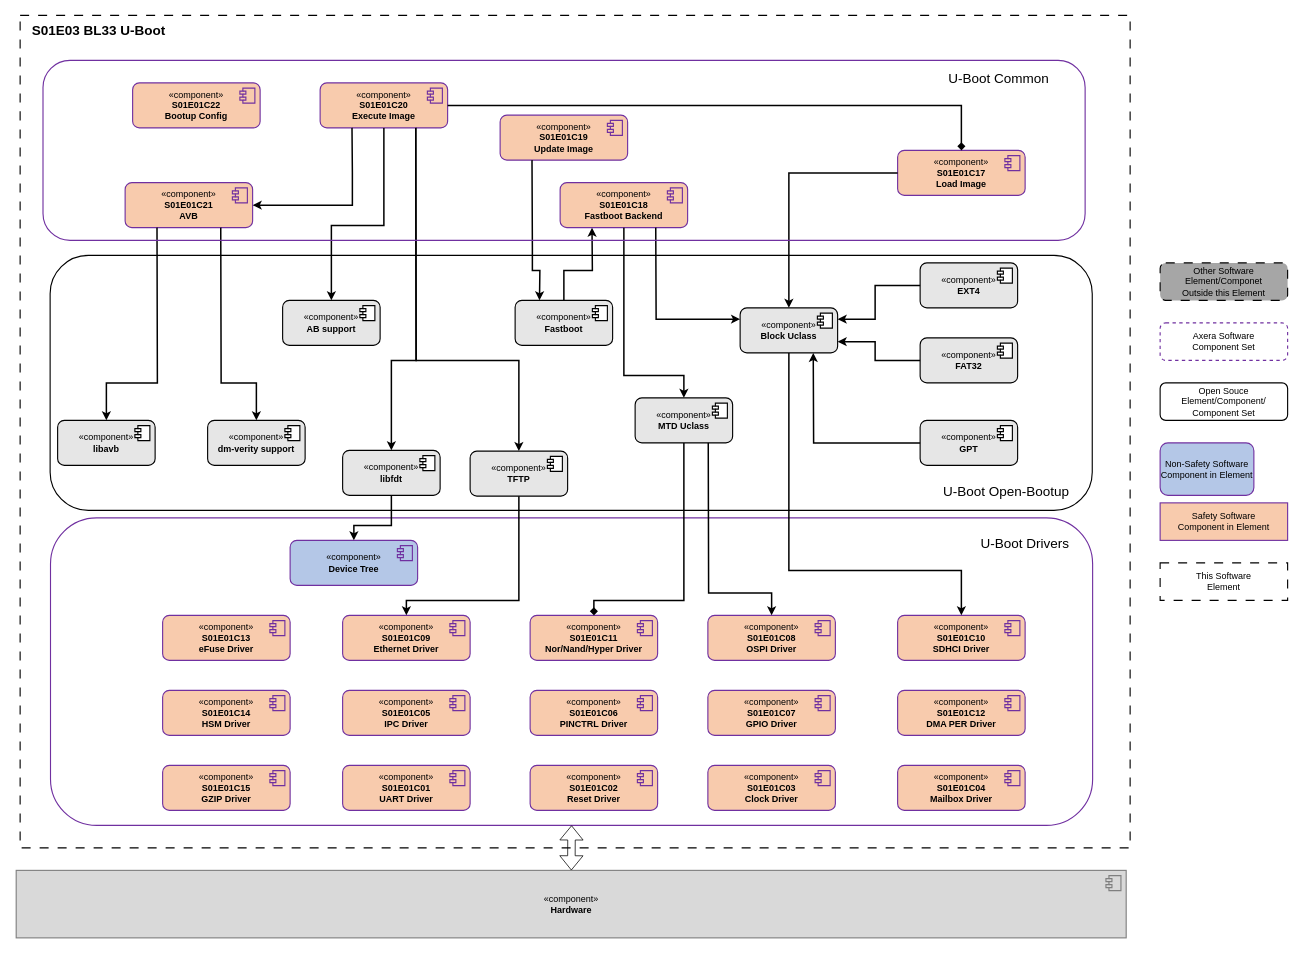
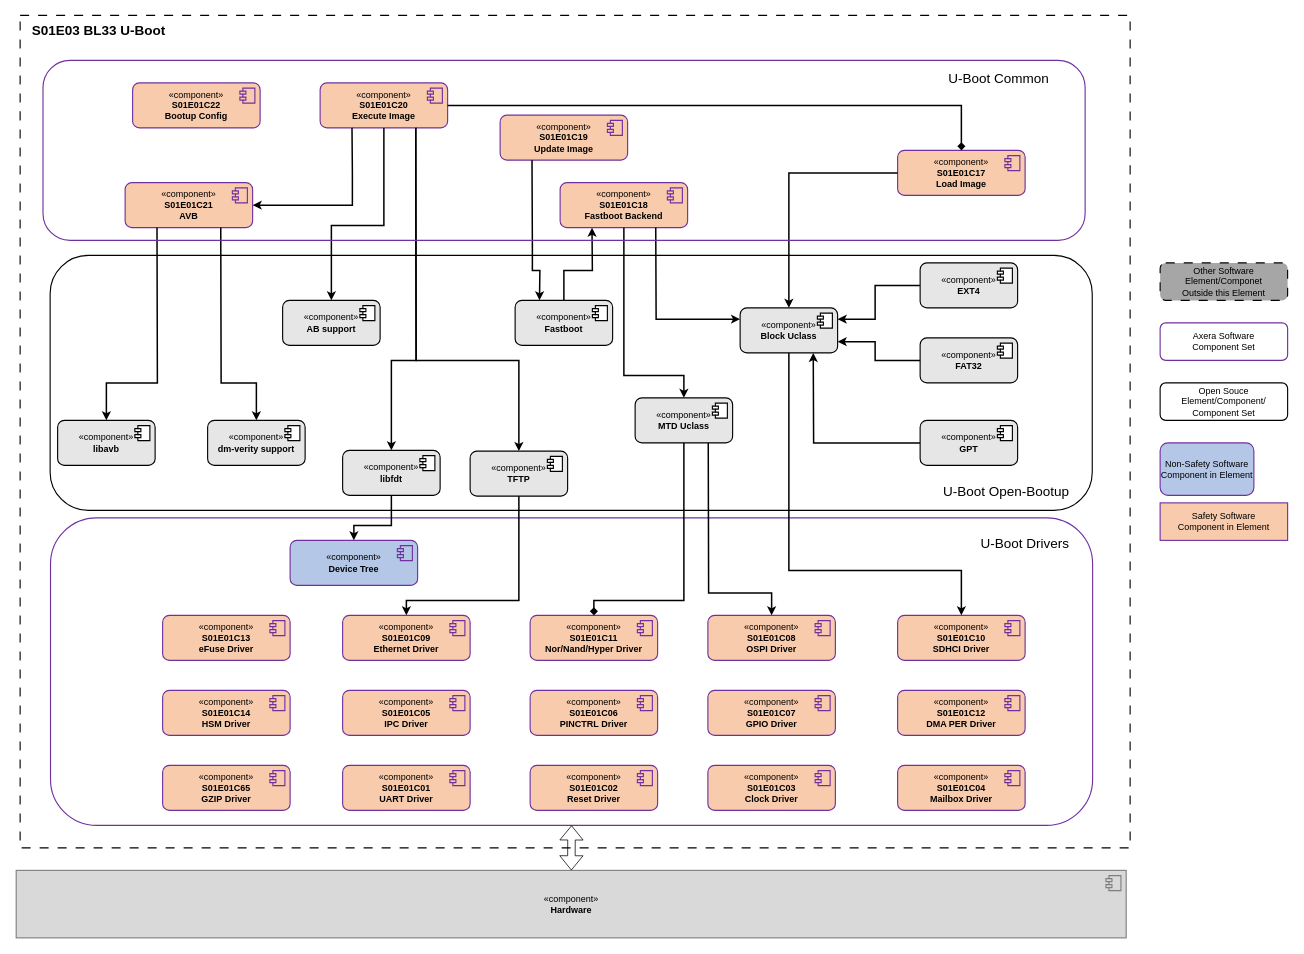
(1224, 342) -> (1224, 342)
(1224, 582) -> none
(226, 788) -> (226, 788)
